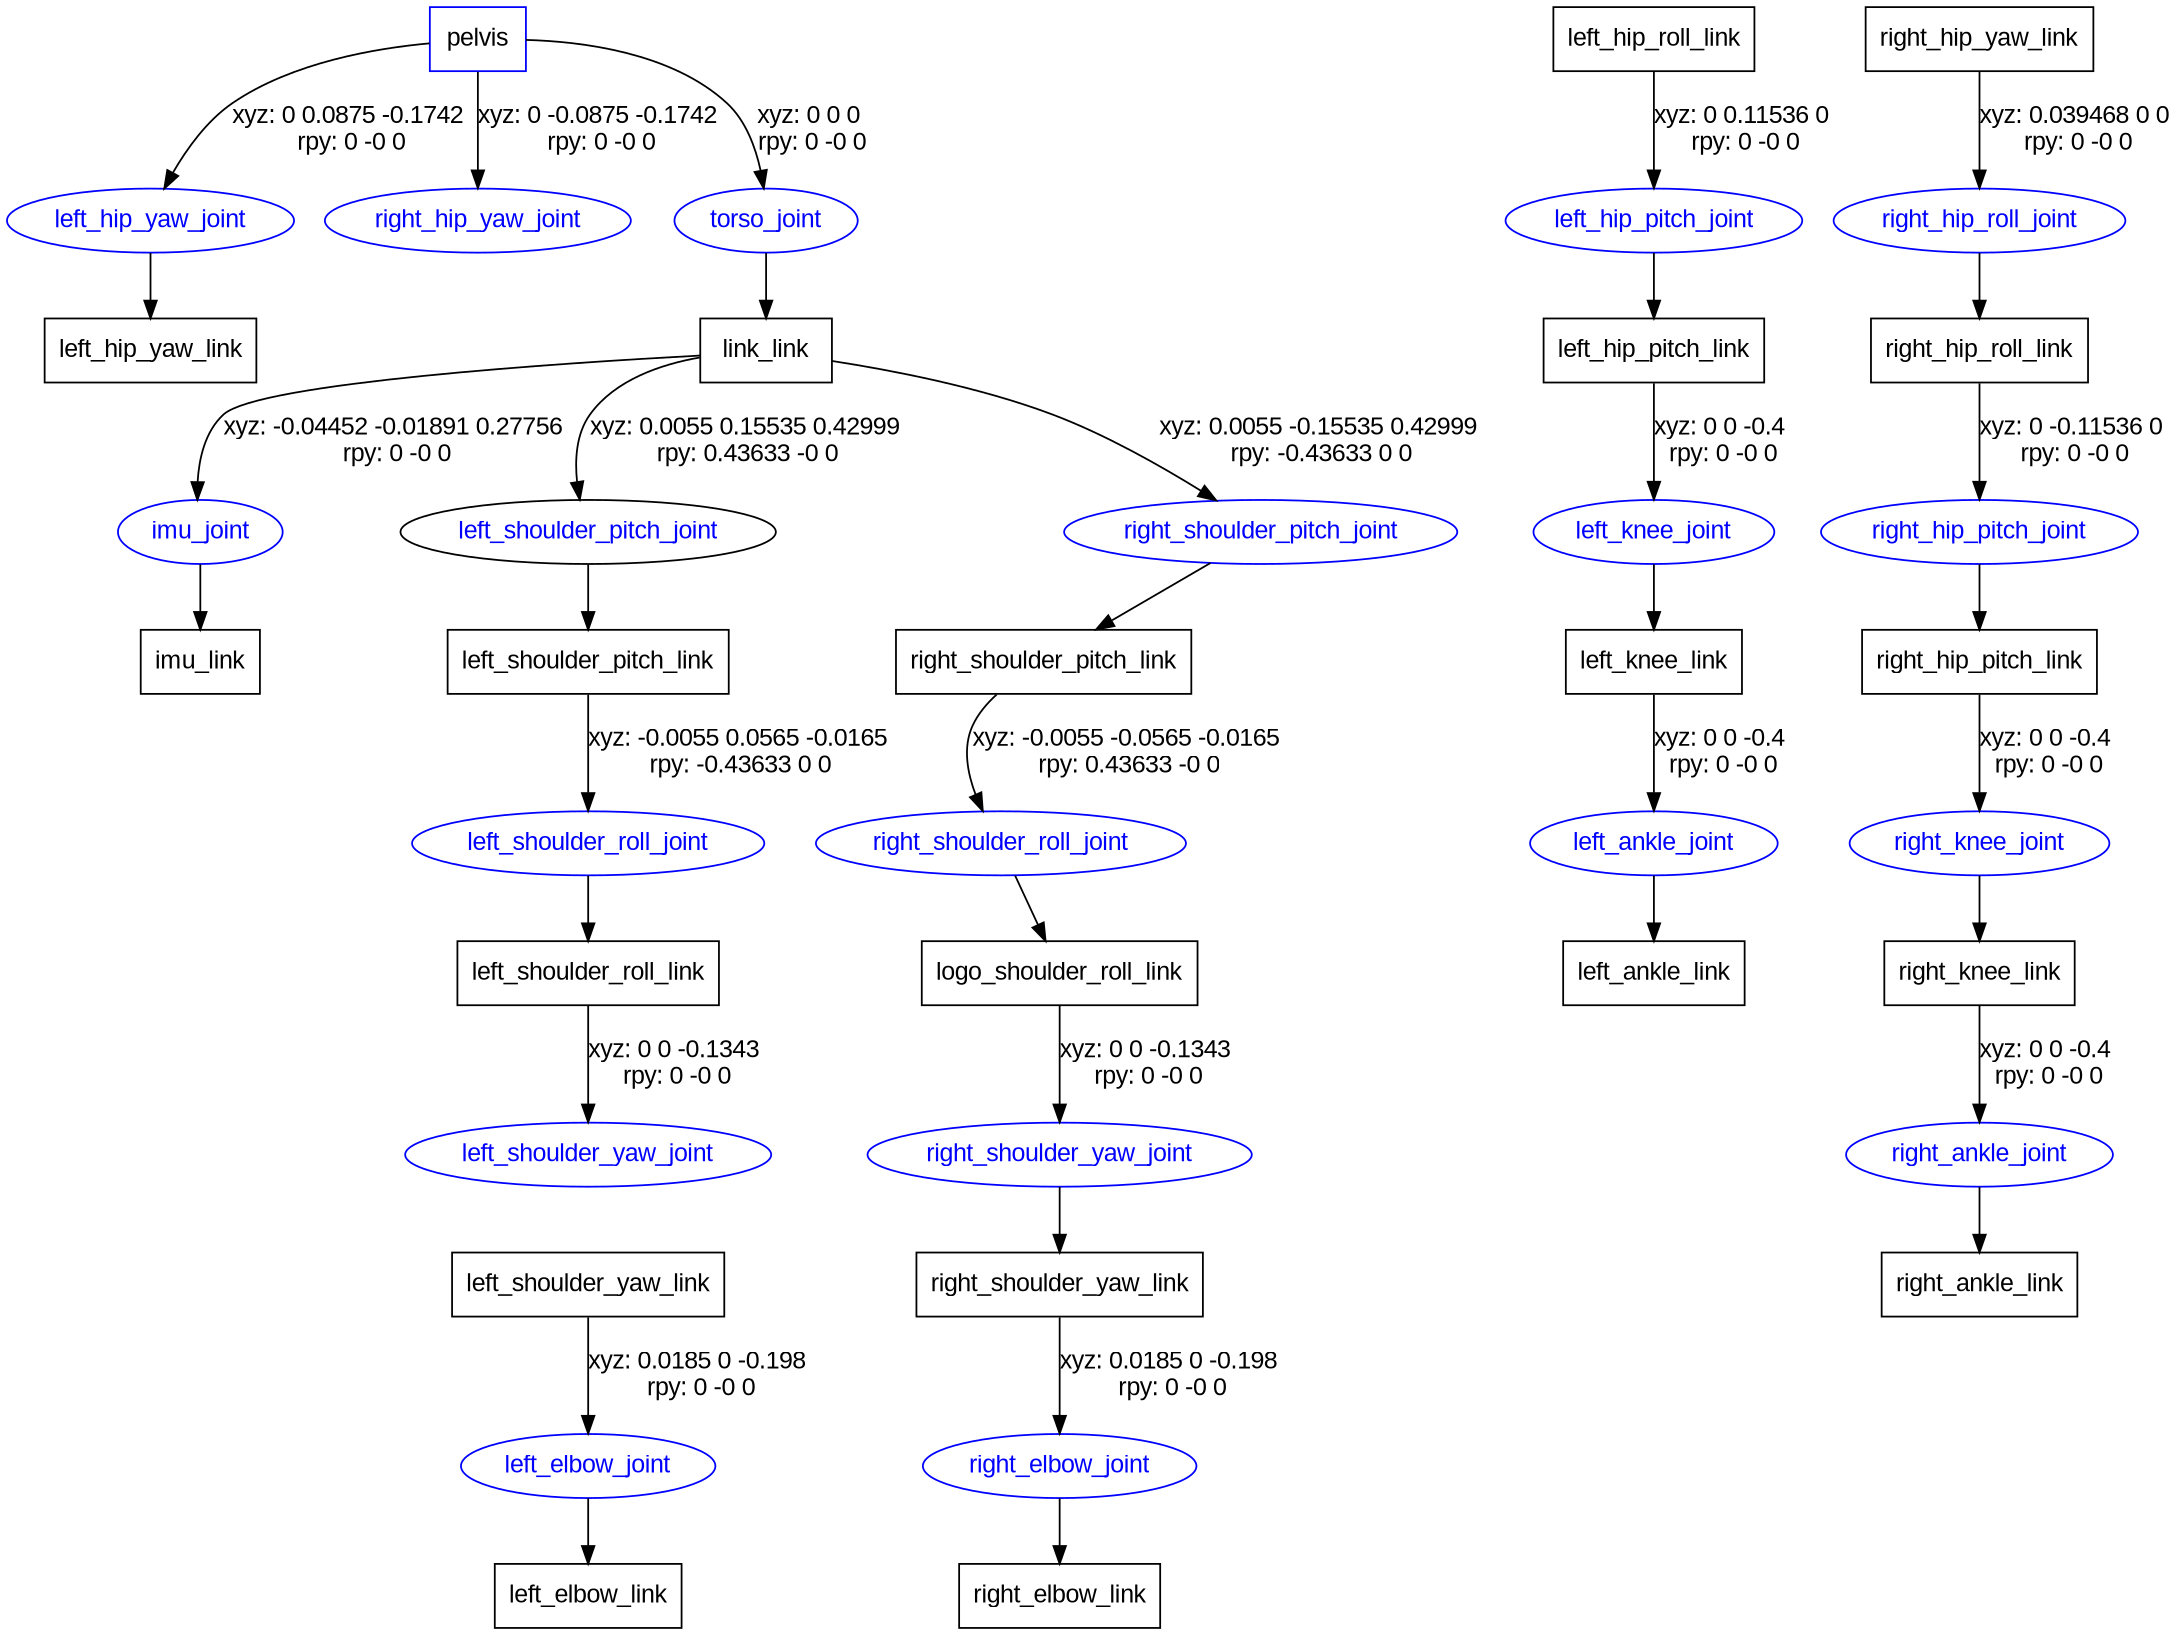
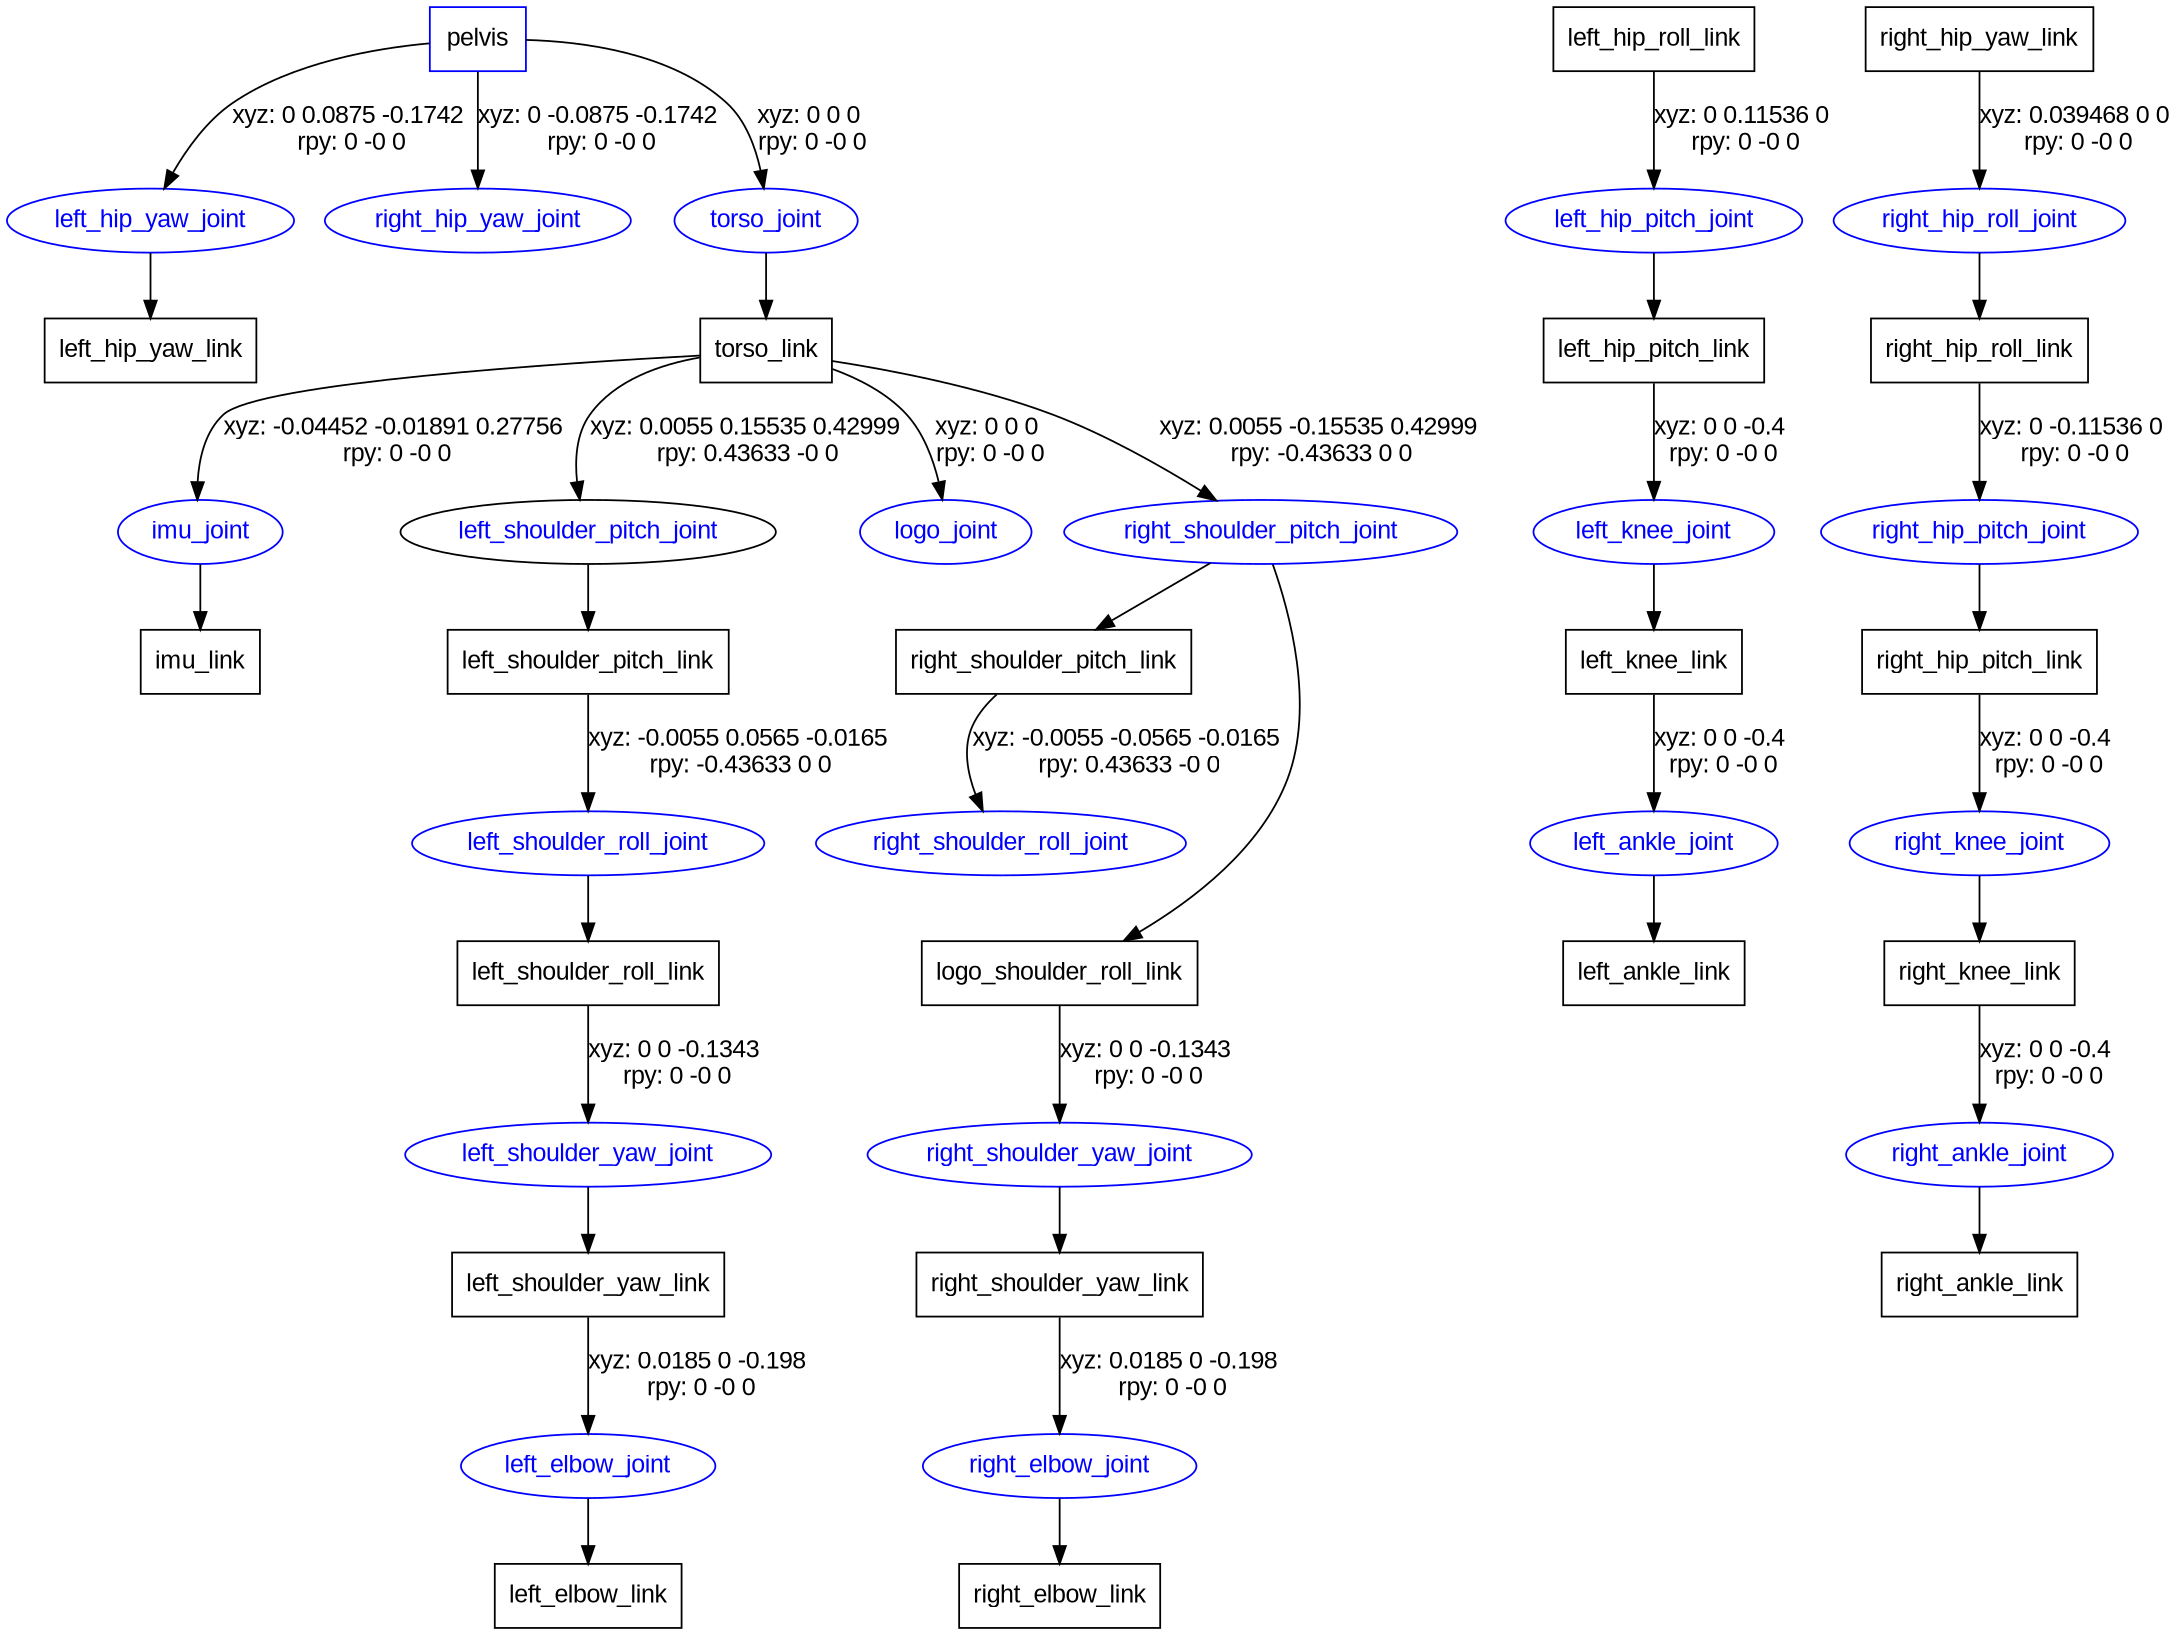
(766, 350) -> (766, 350)
none -> (946, 532)
(1027, 900) -> (1288, 778)
none -> (588, 1211)
